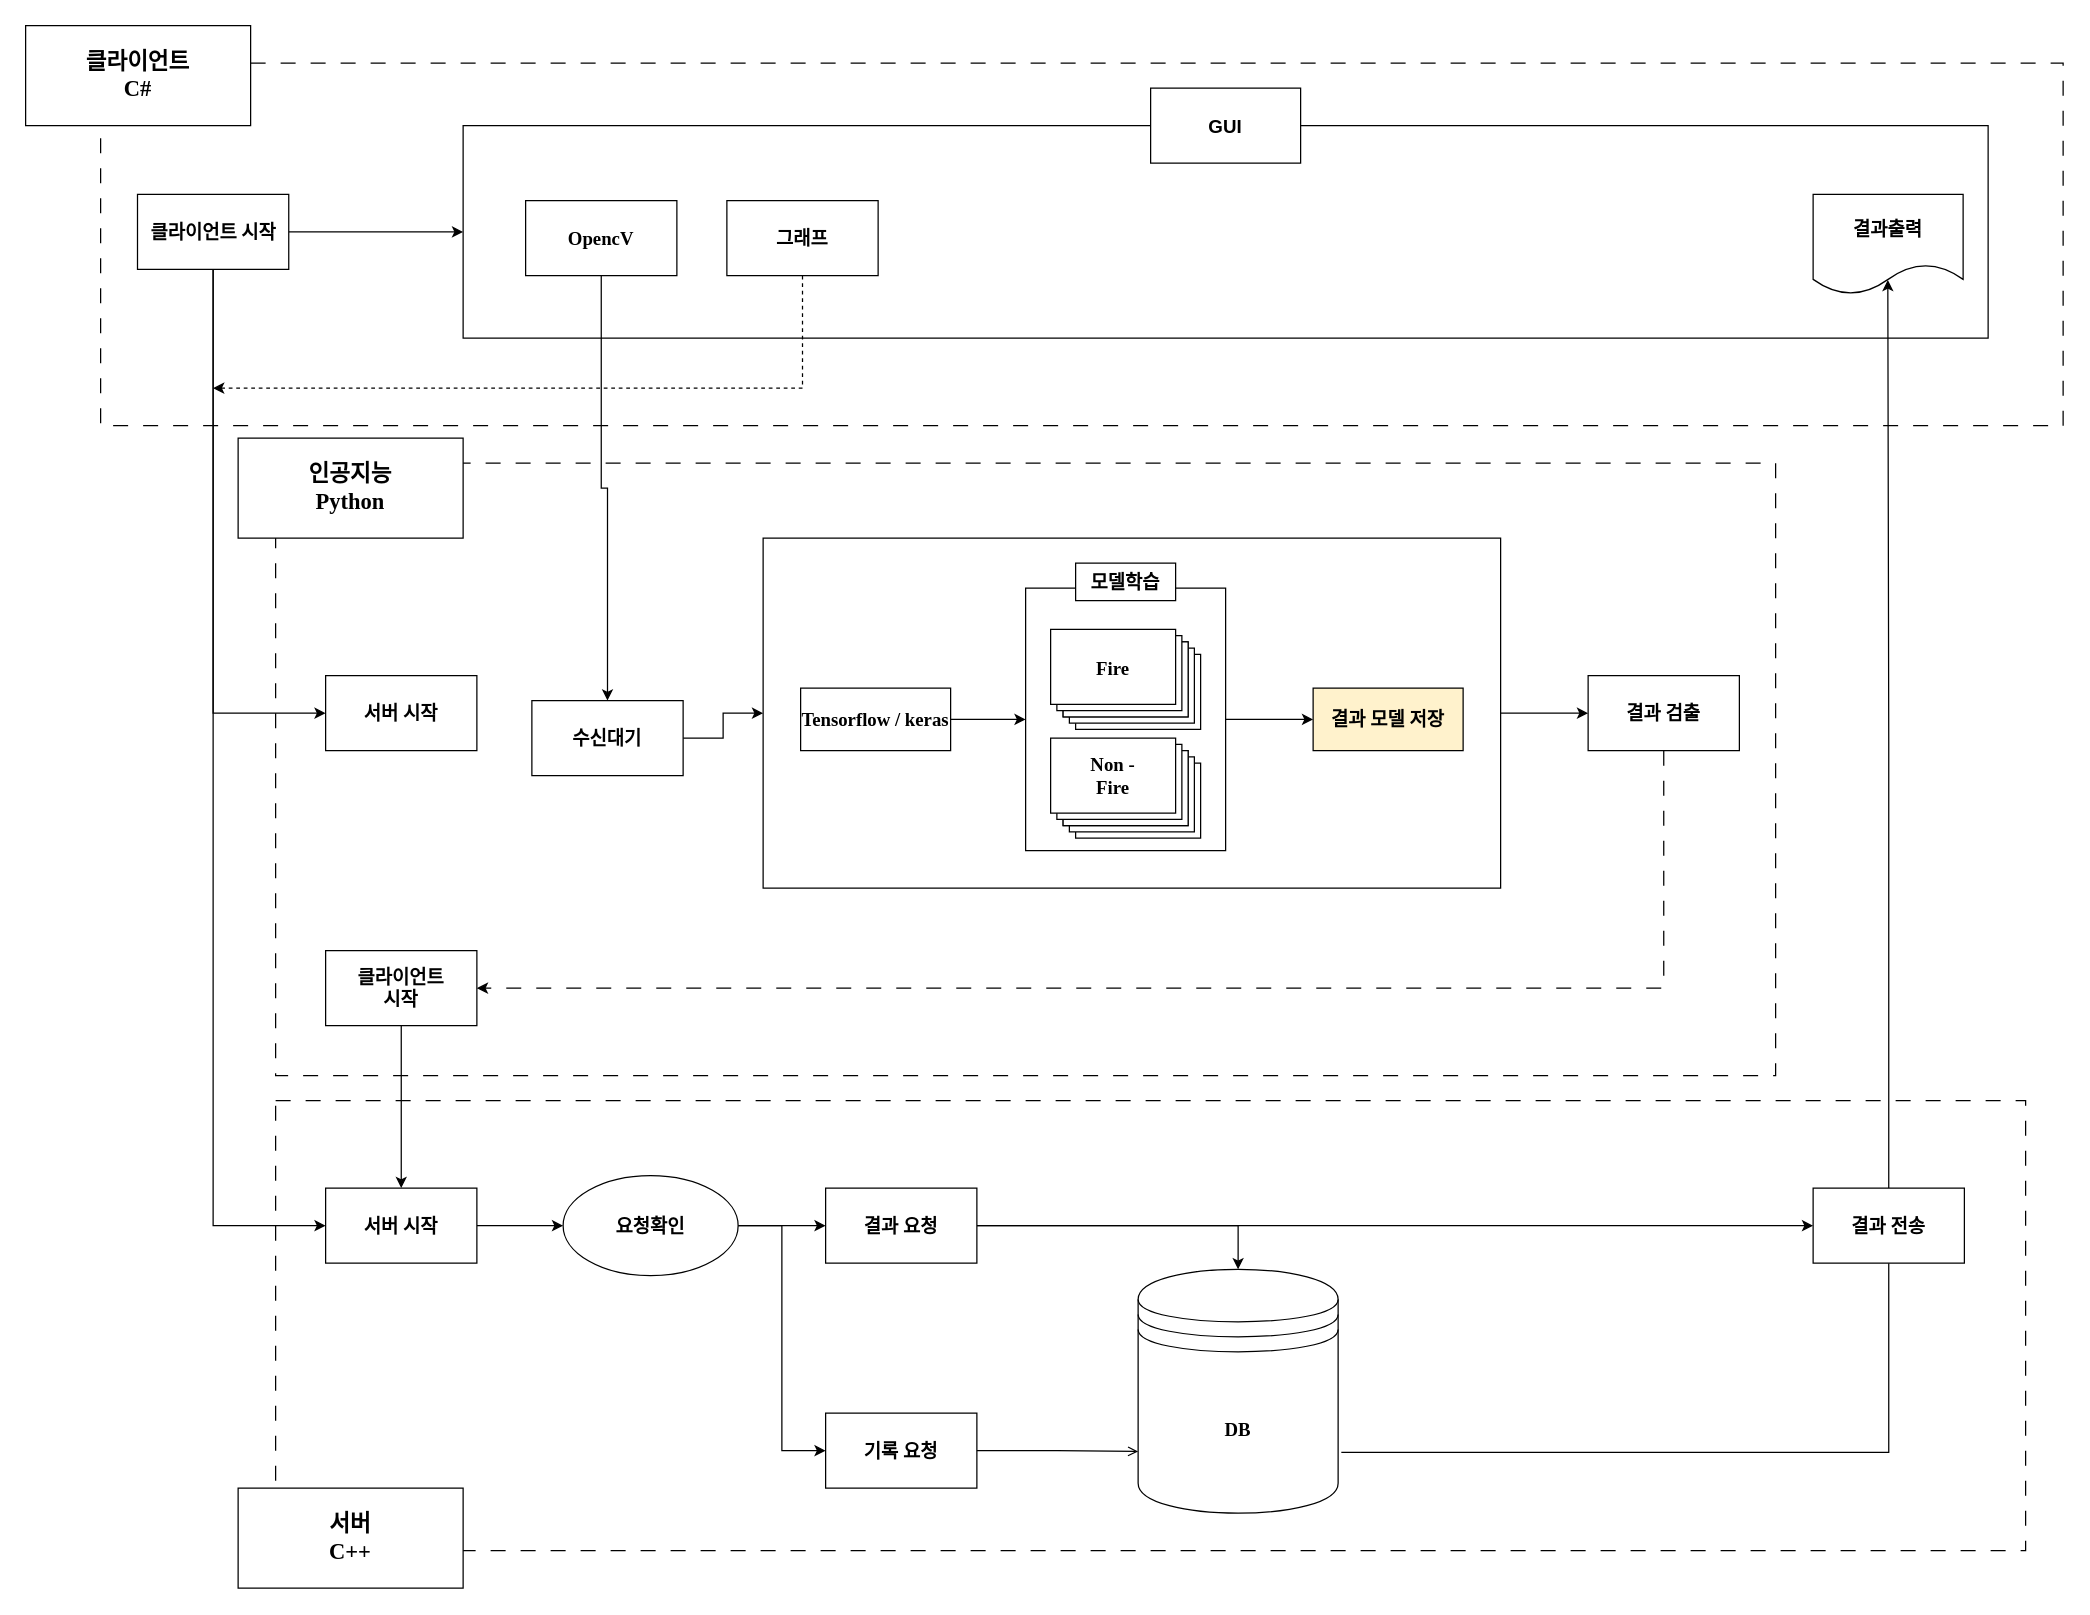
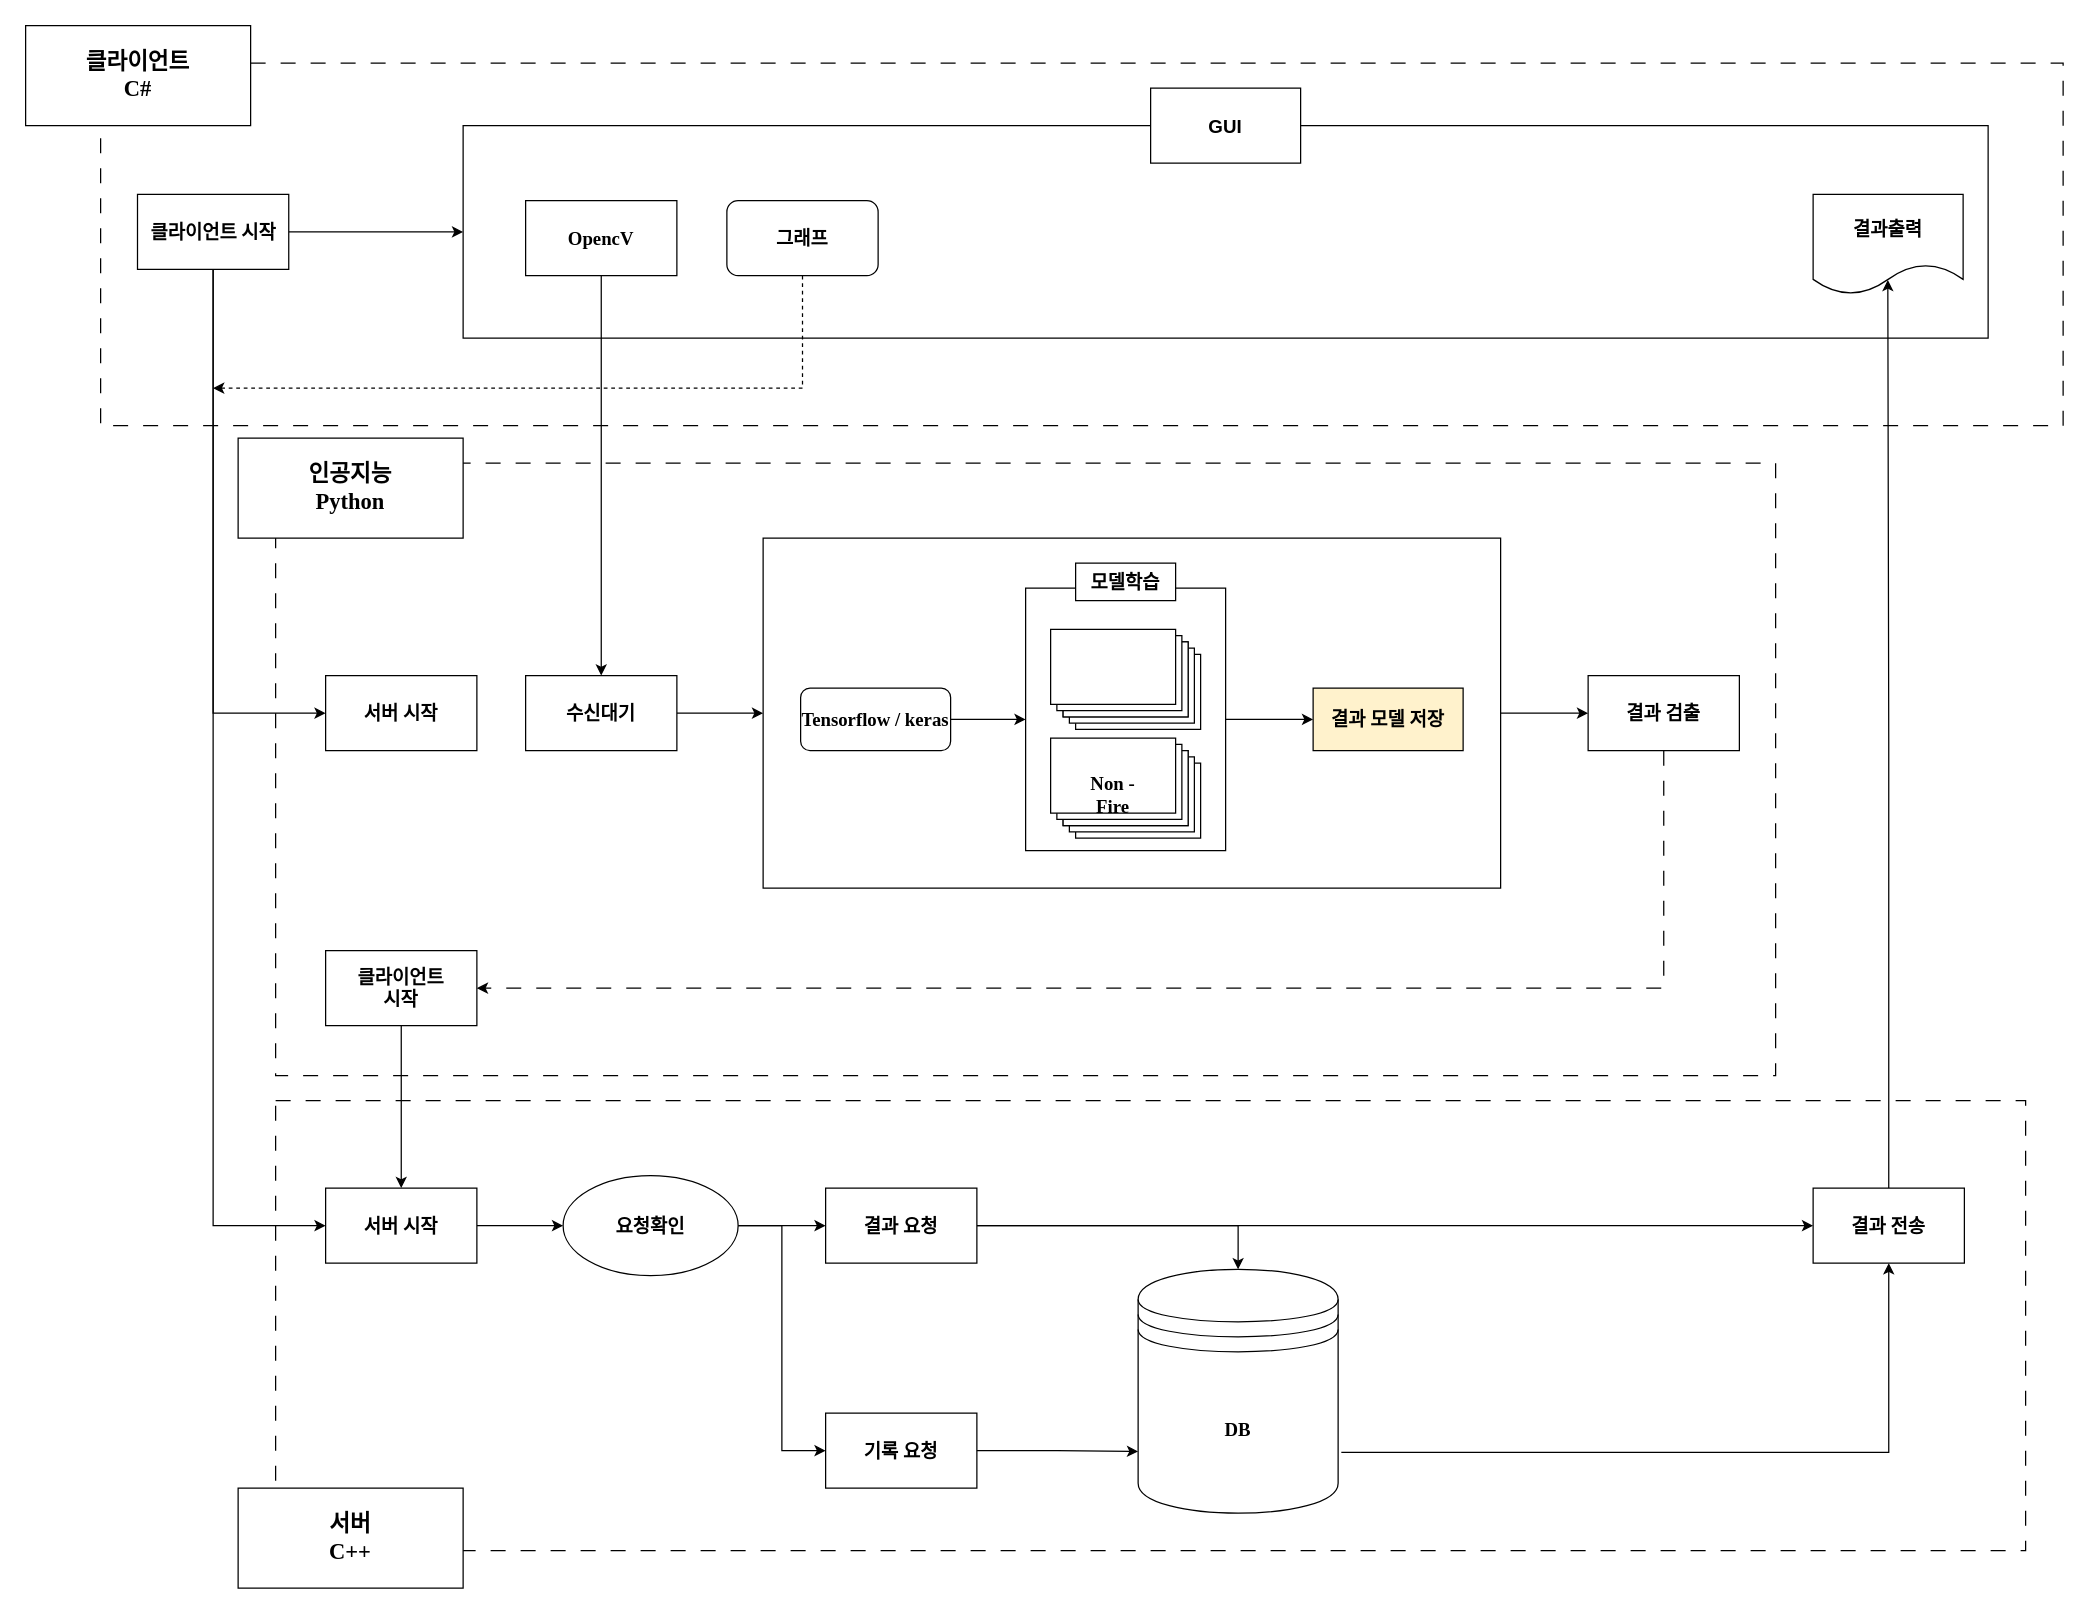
(803, 238) -> (803, 238)
(1113, 668) -> none
(876, 719) -> (876, 719)
(608, 738) -> (601, 713)
(1113, 776) -> (1113, 794)
(1889, 1269) -> (1889, 1273)
(1130, 1451) -> (1128, 1451)
